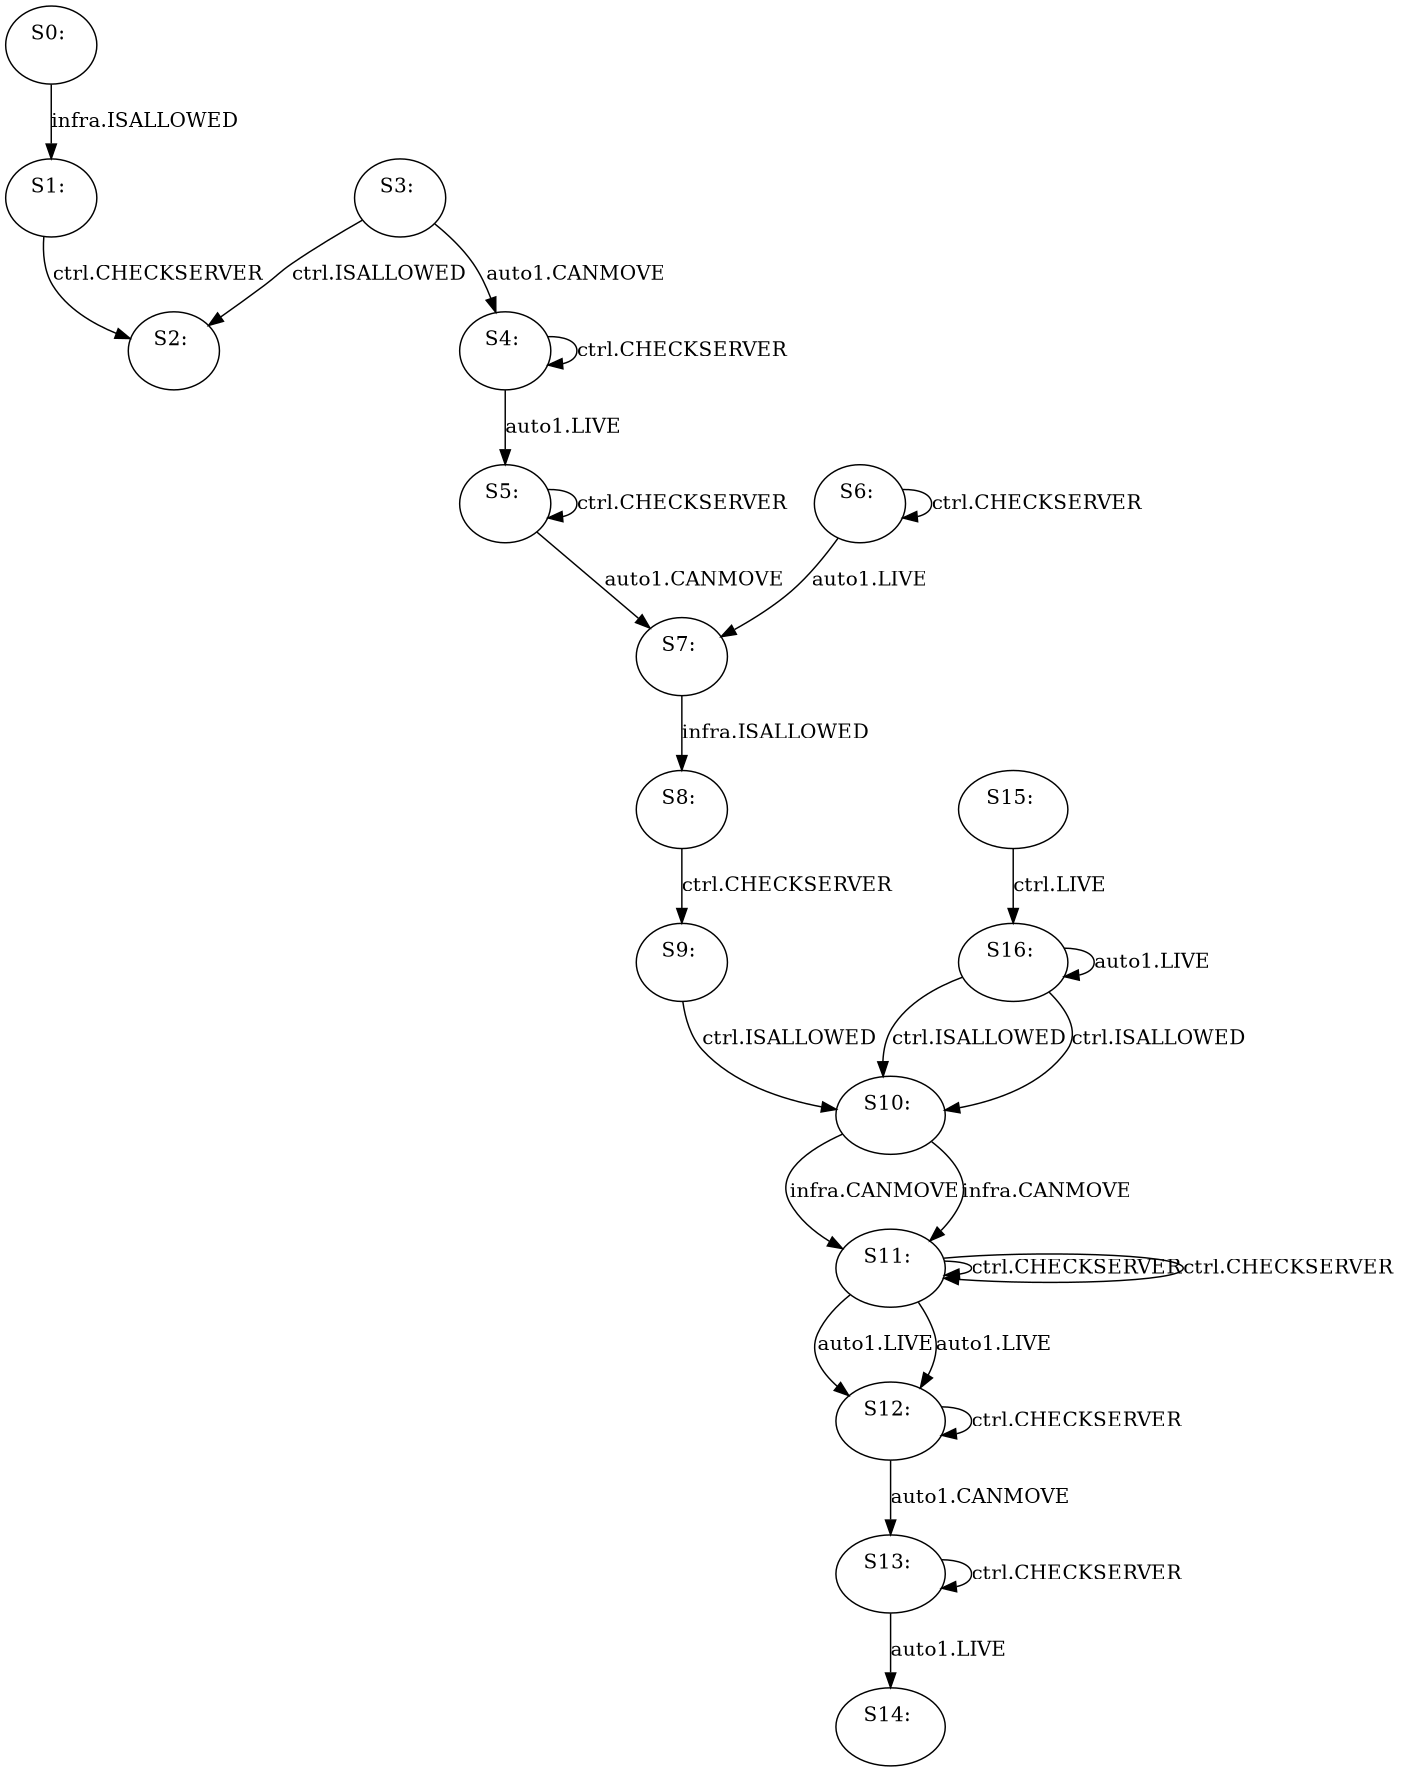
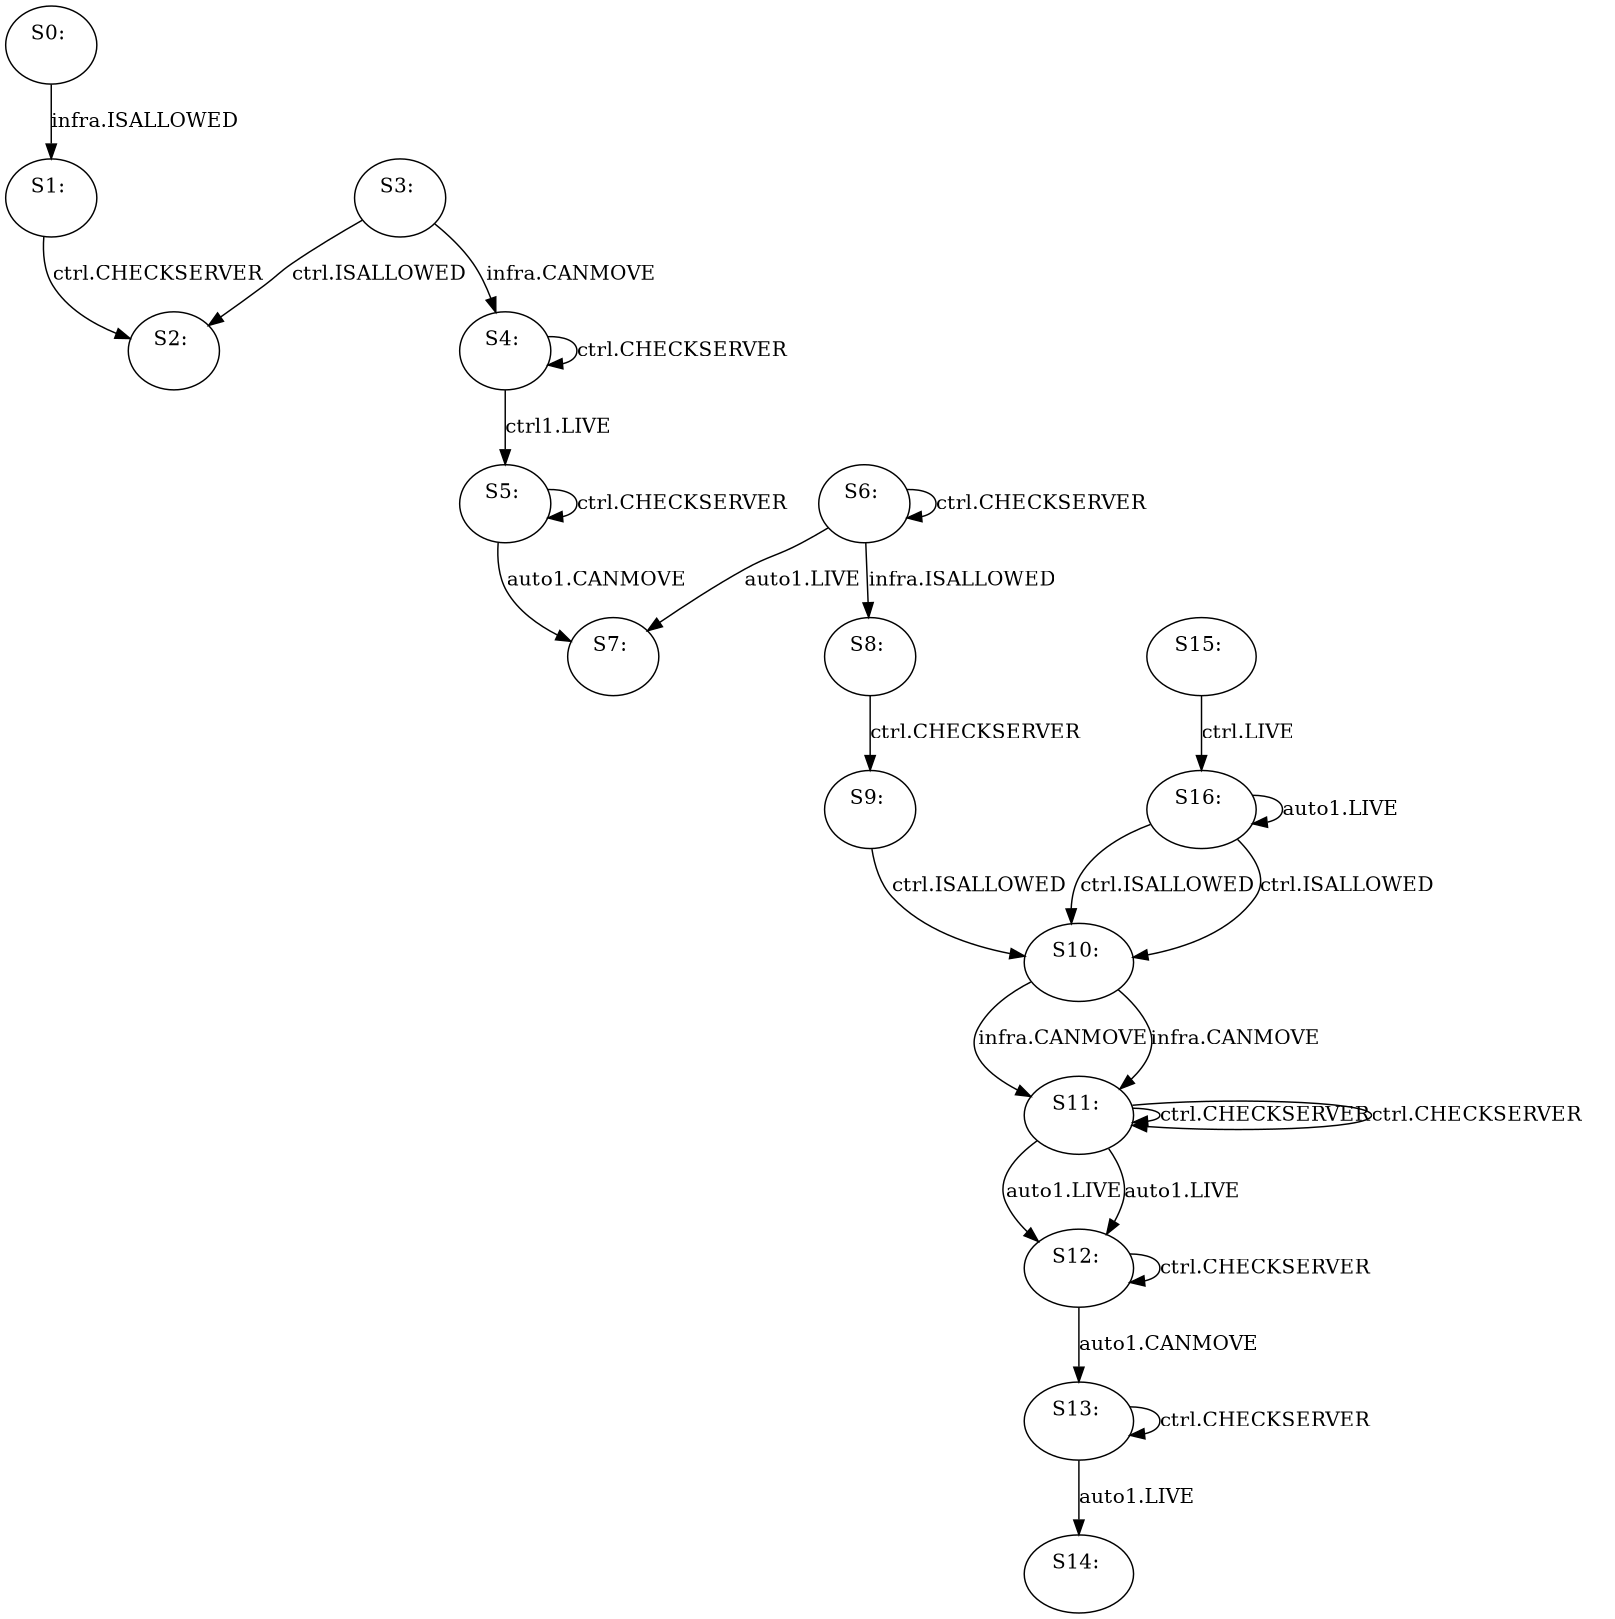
(577, 274) -> (572, 274)
(564, 427) -> (559, 427)
(682, 726) -> (867, 573)
